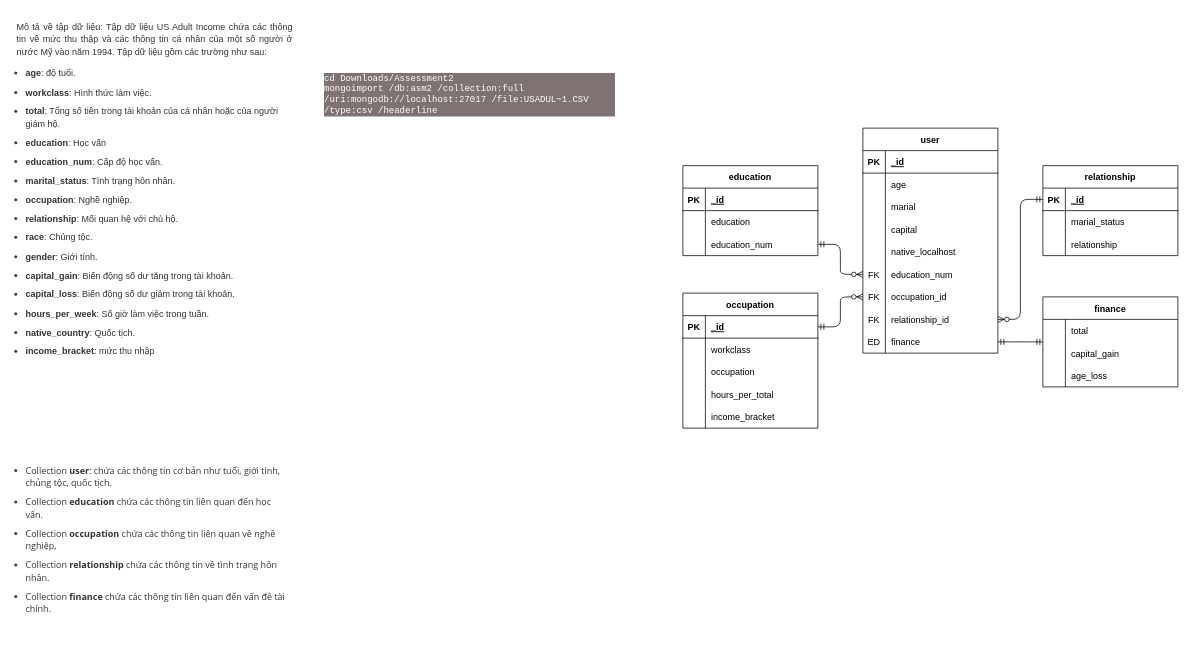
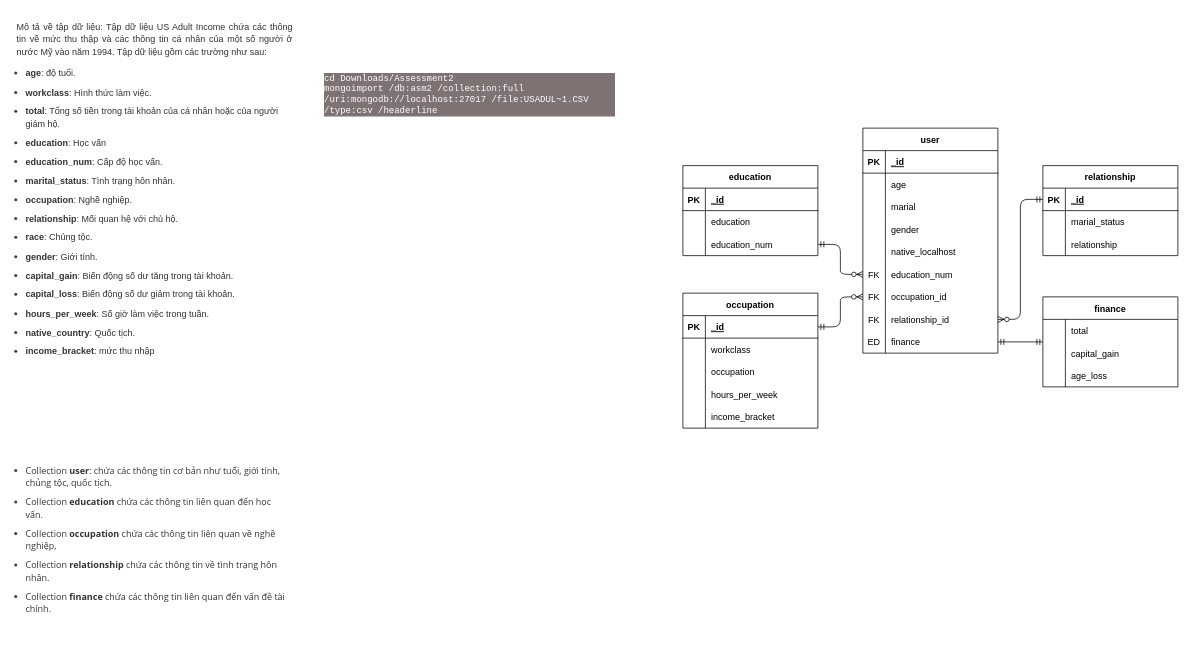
(906, 230) -> (906, 230)
(748, 395) -> (746, 395)
